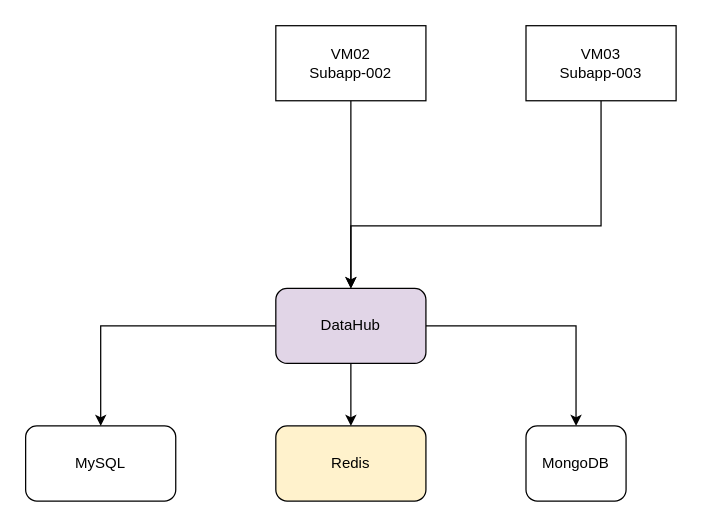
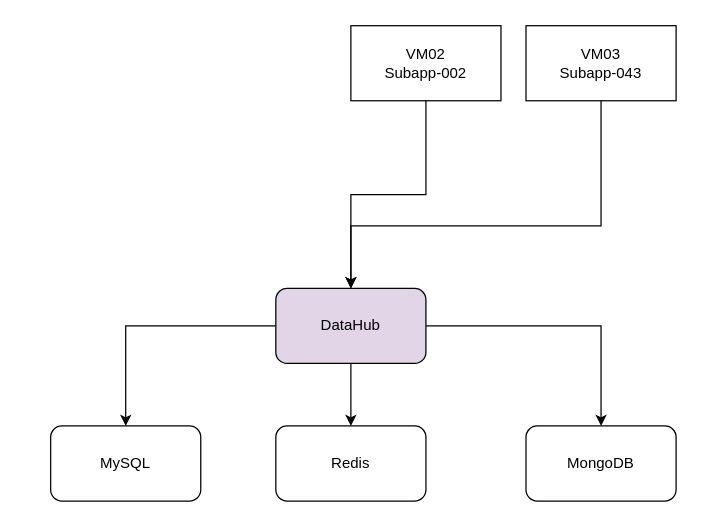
(351, 63) -> (426, 63)
(601, 63) -> (601, 63)
(101, 463) -> (126, 463)
(351, 463) -> (351, 463)
(576, 463) -> (601, 463)
